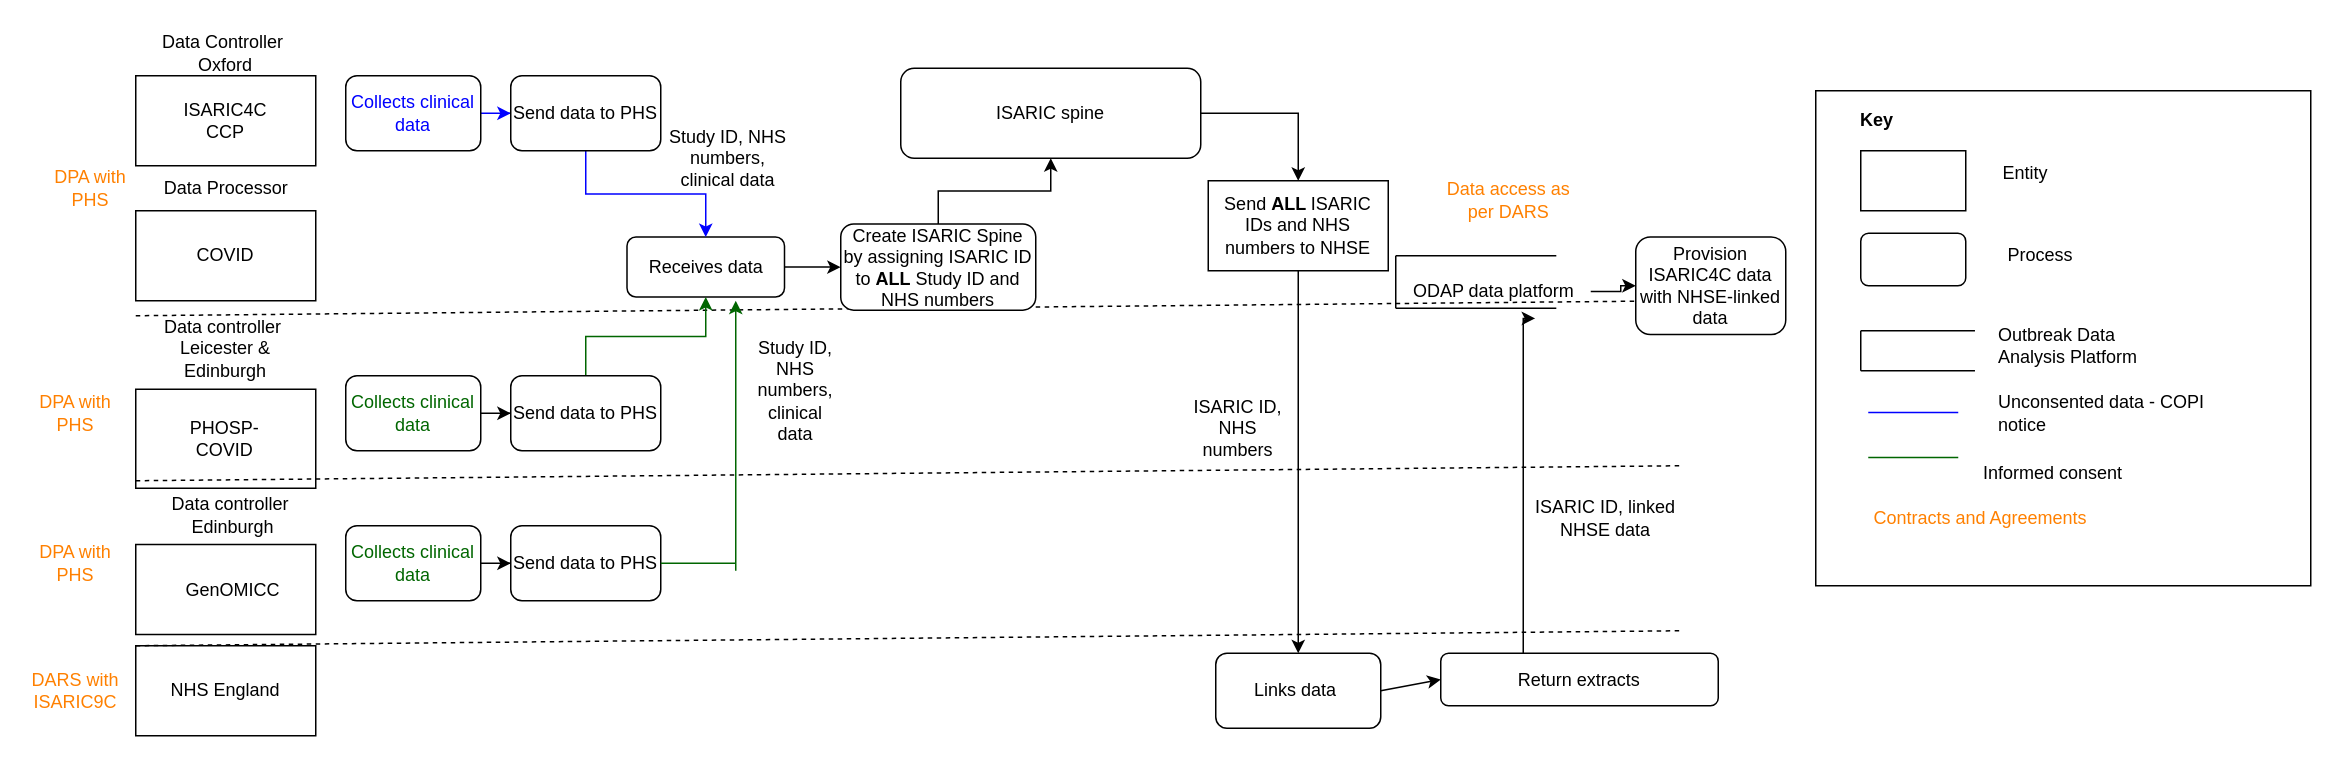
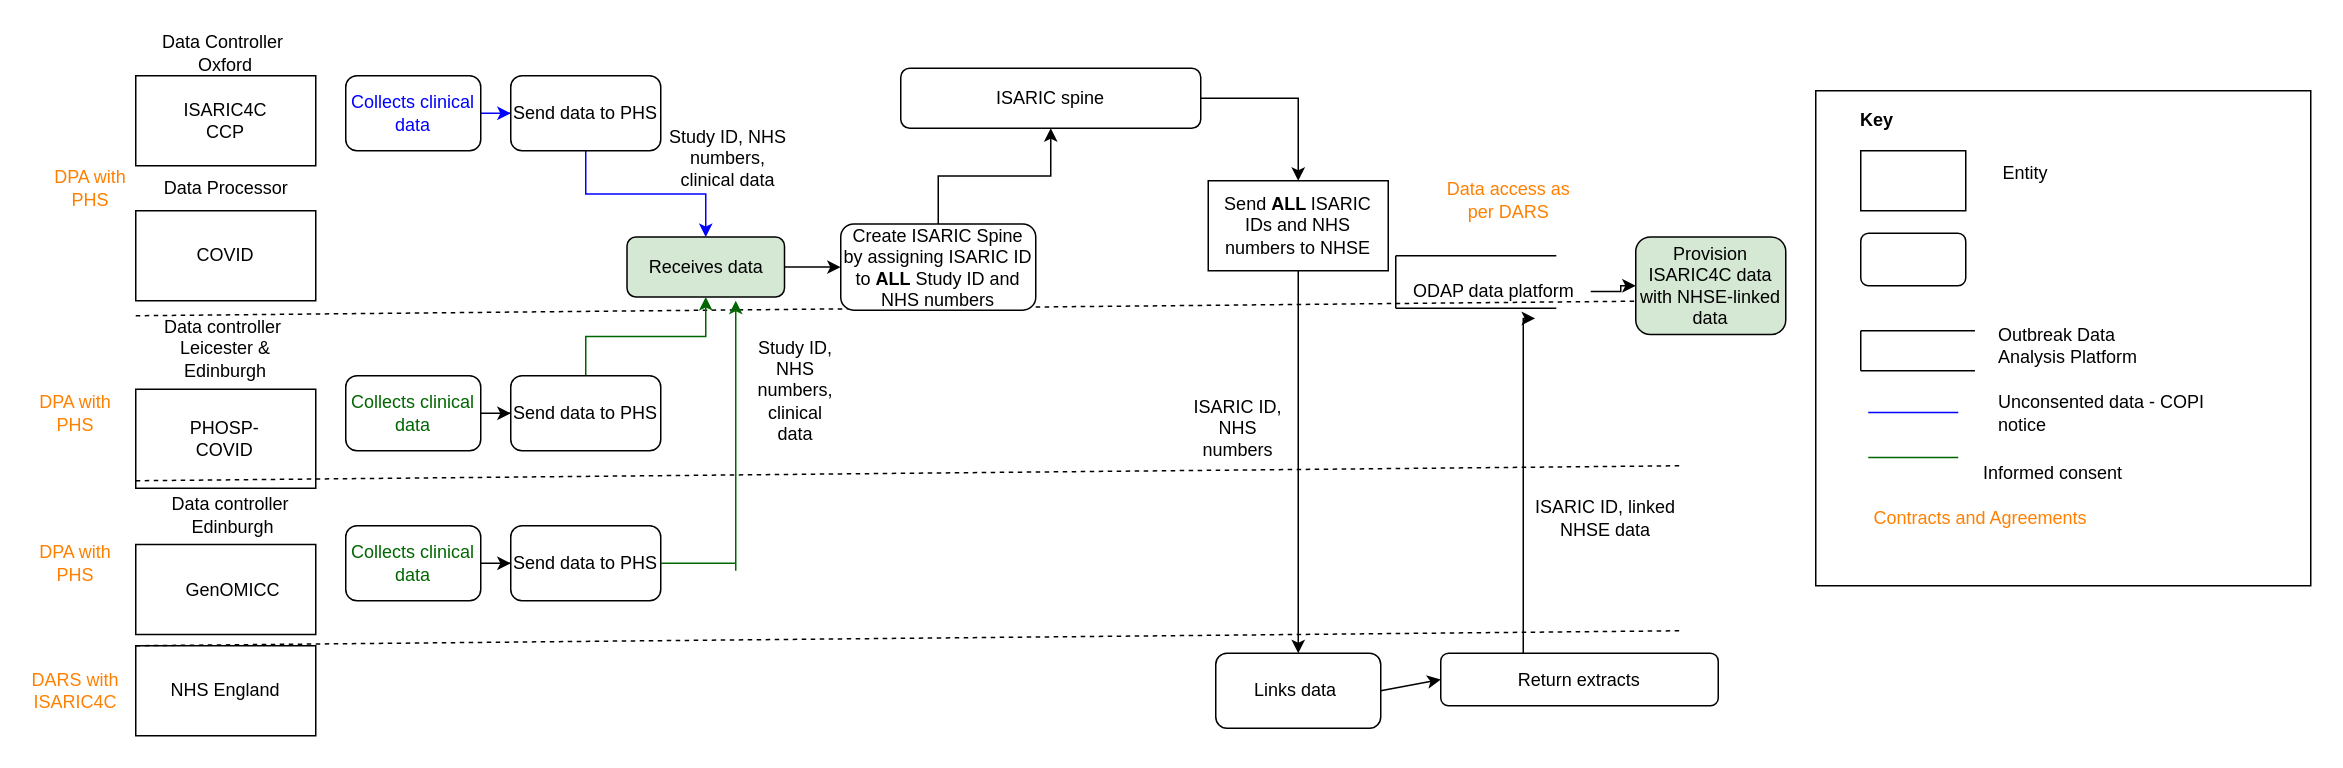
(1051, 113) -> (1051, 98)
(2041, 256) -> none
(706, 267) -> (706, 267)
(1711, 286) -> (1711, 286)
(76, 691) -> (76, 691)
